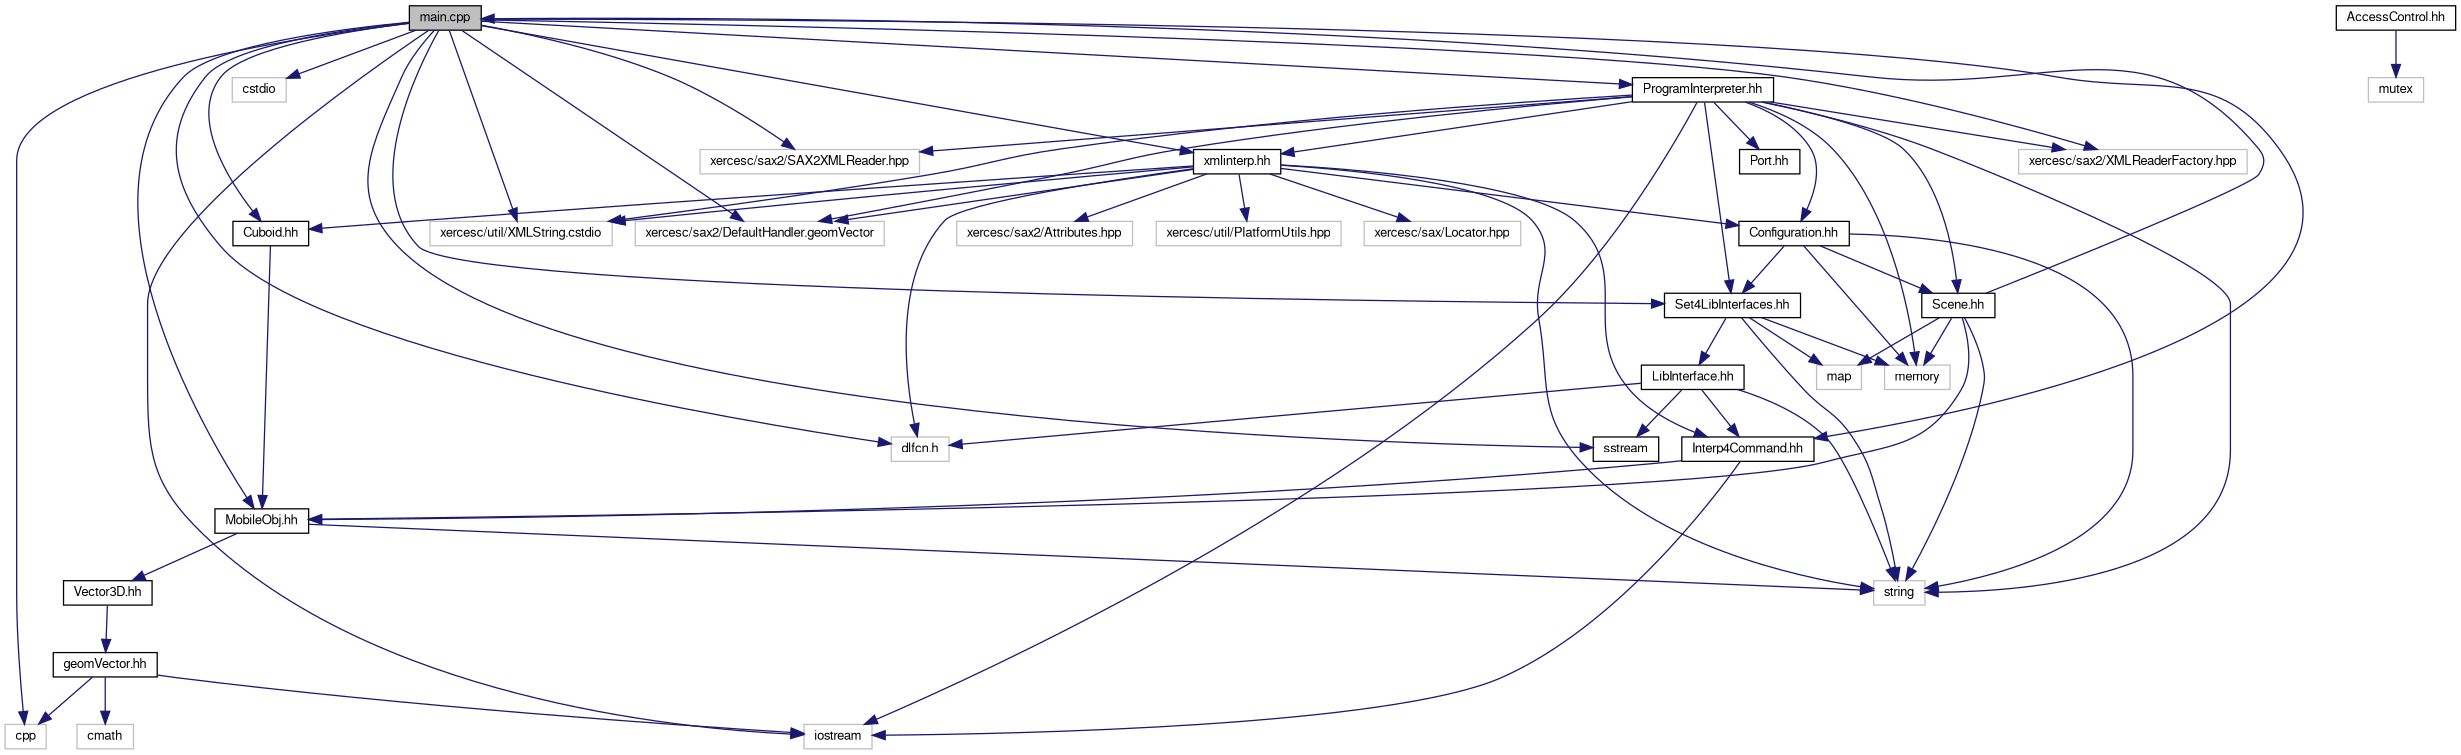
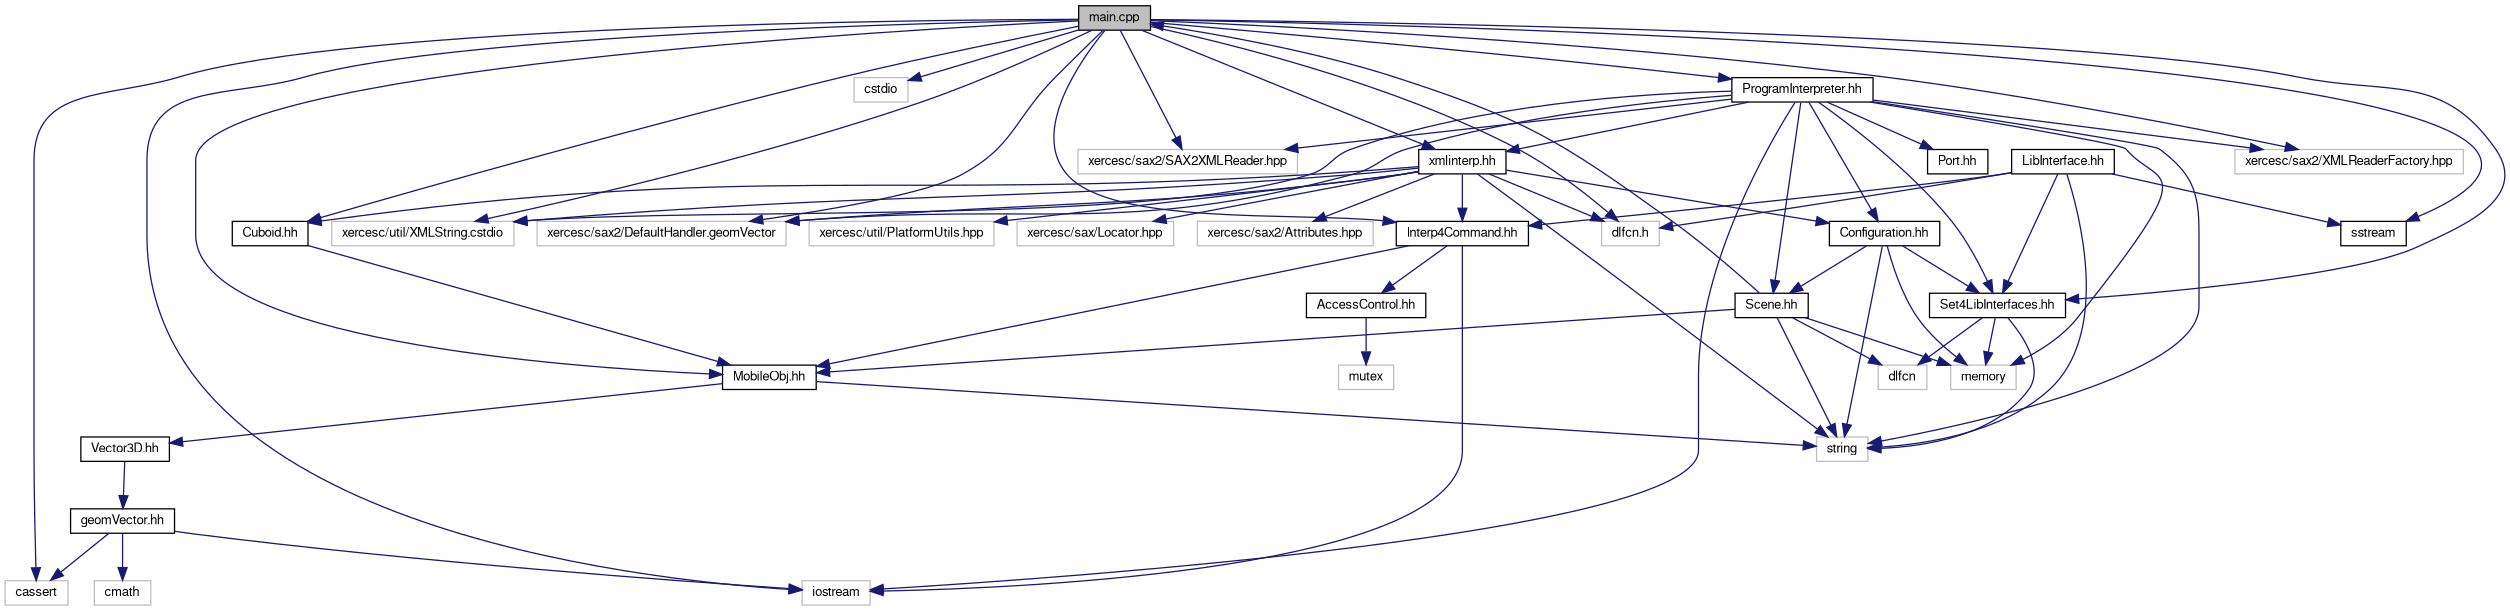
none -> (1420, 266)
(1716, 336) -> (2033, 228)
(1839, 377) -> (1903, 377)
(26, 737) -> (37, 593)
